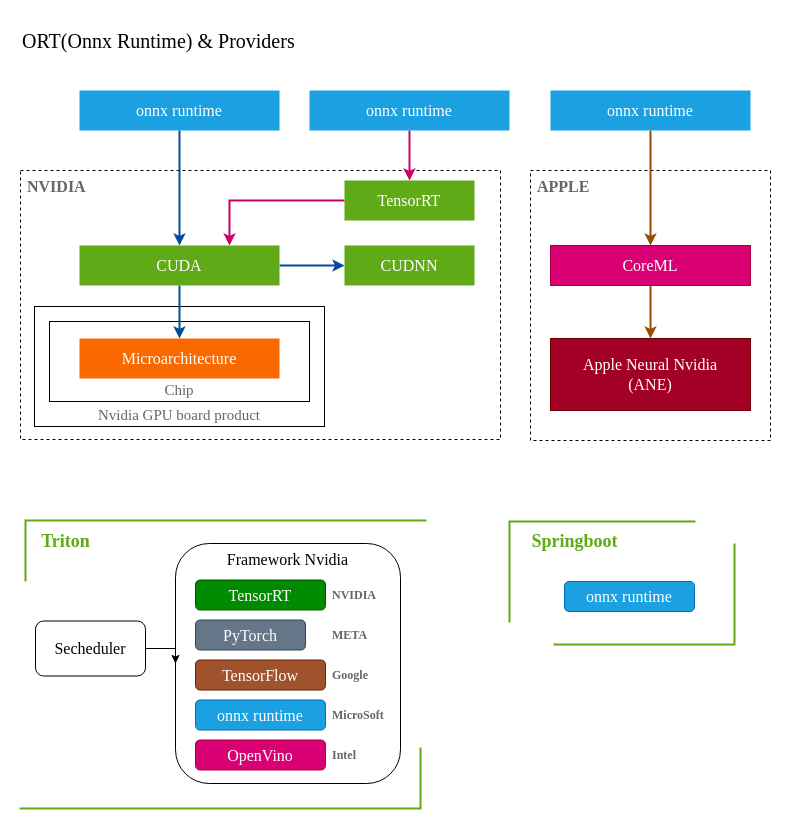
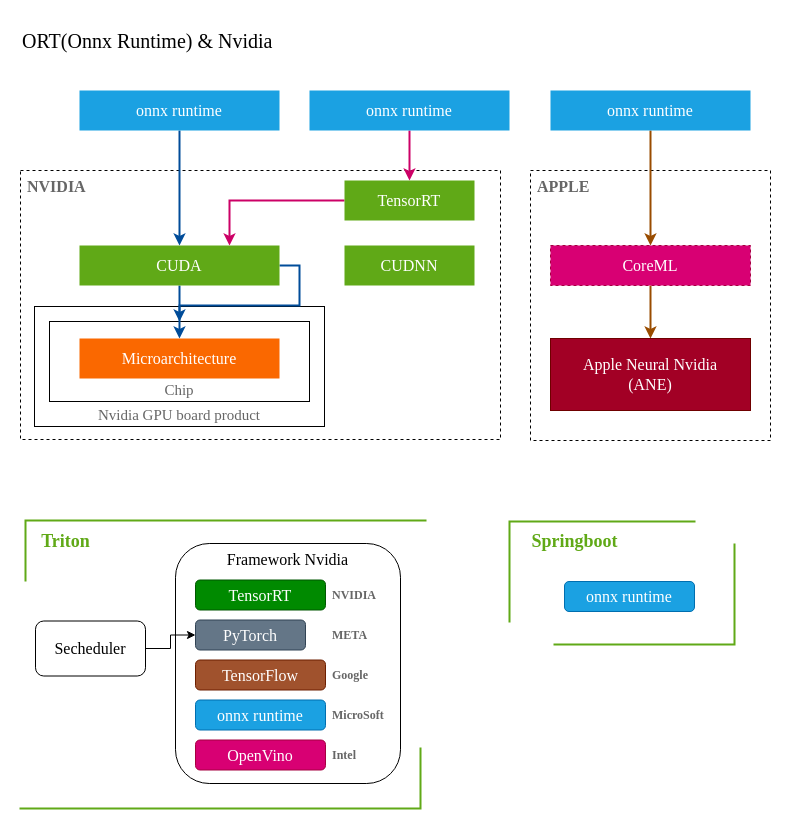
(172, 41) -> (153, 41)
(316, 266) -> (263, 306)
(651, 266) -> (651, 266)
(176, 649) -> (172, 635)
